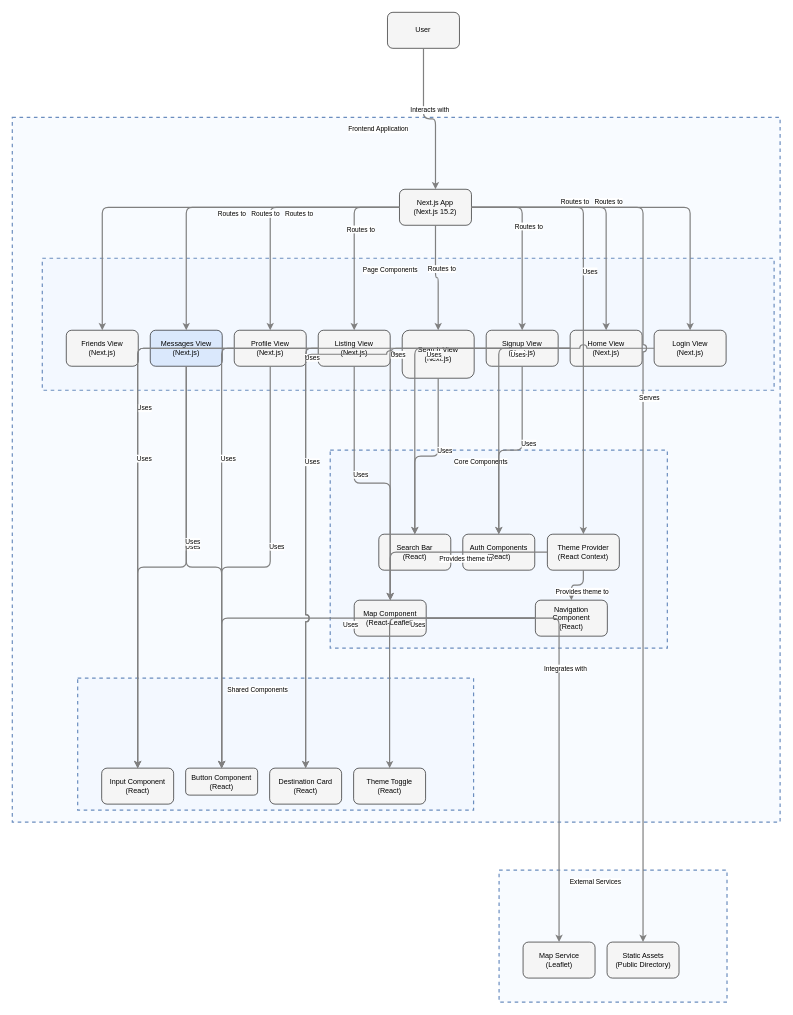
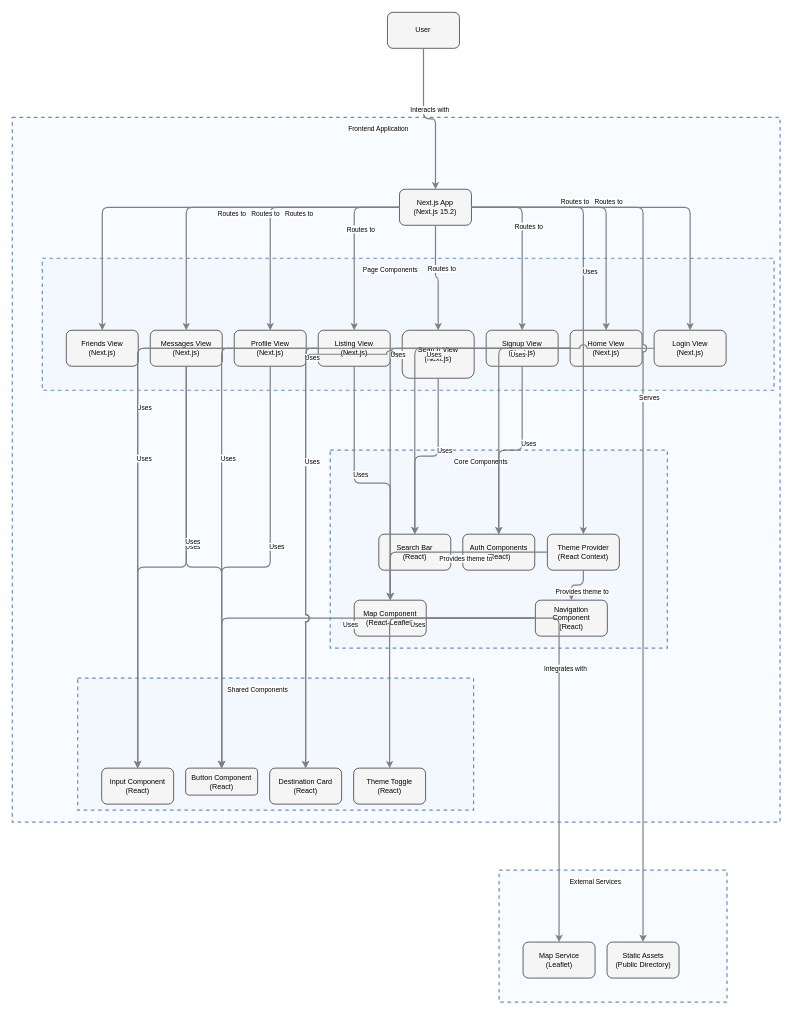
(186, 348) -> (186, 348)
